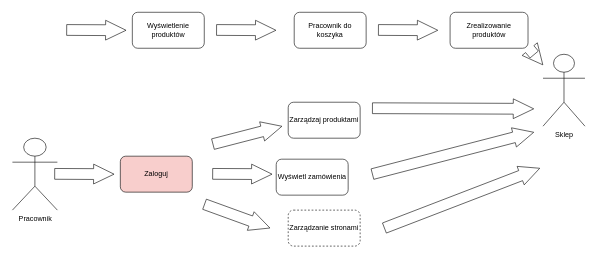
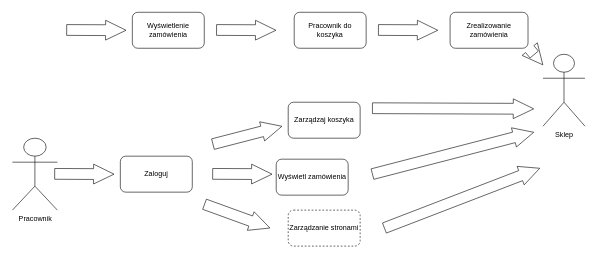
(168, 30) -> (168, 30)
(489, 30) -> (489, 30)
(324, 120) -> (324, 120)
(156, 174) -> (156, 174)
